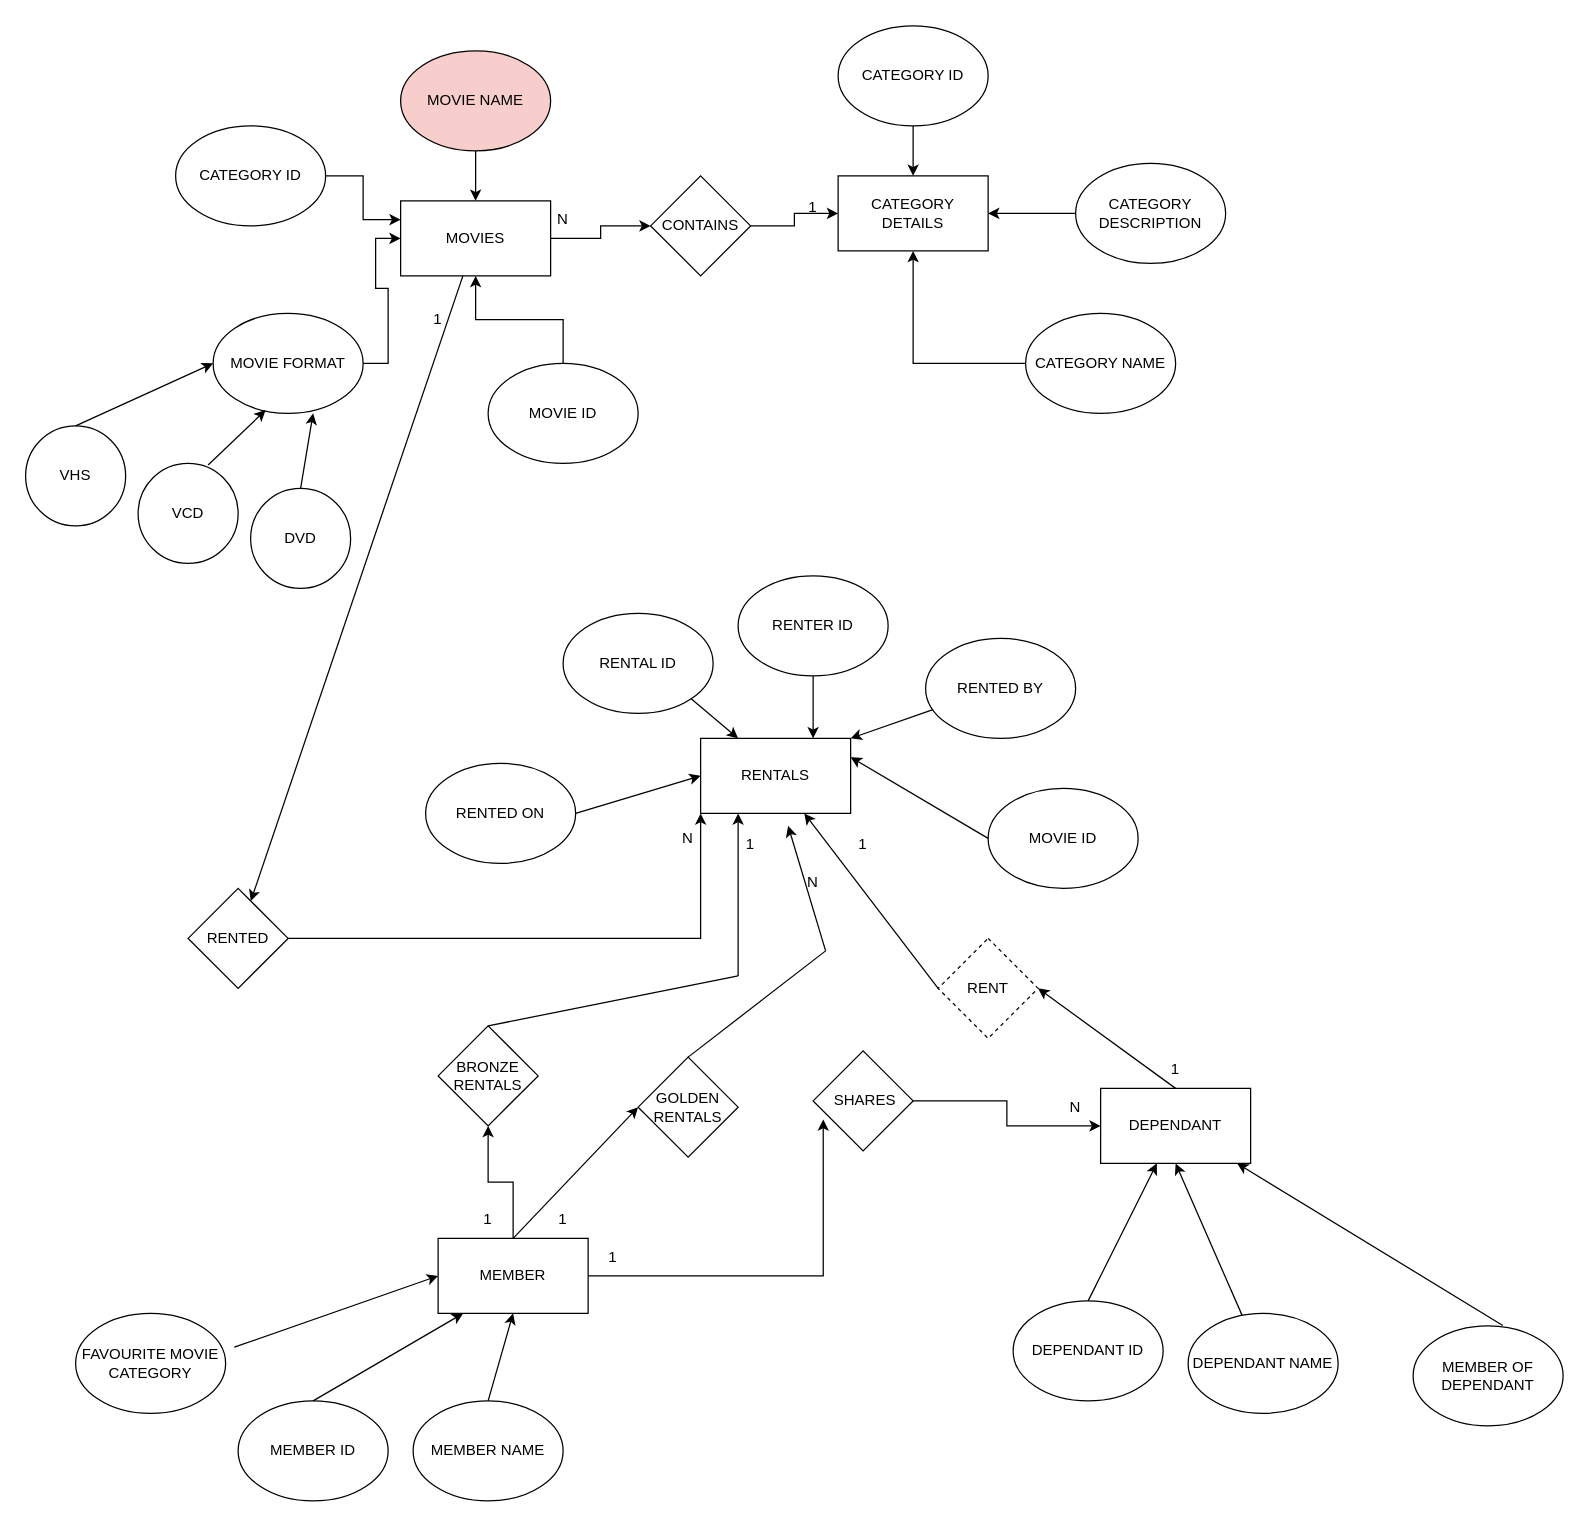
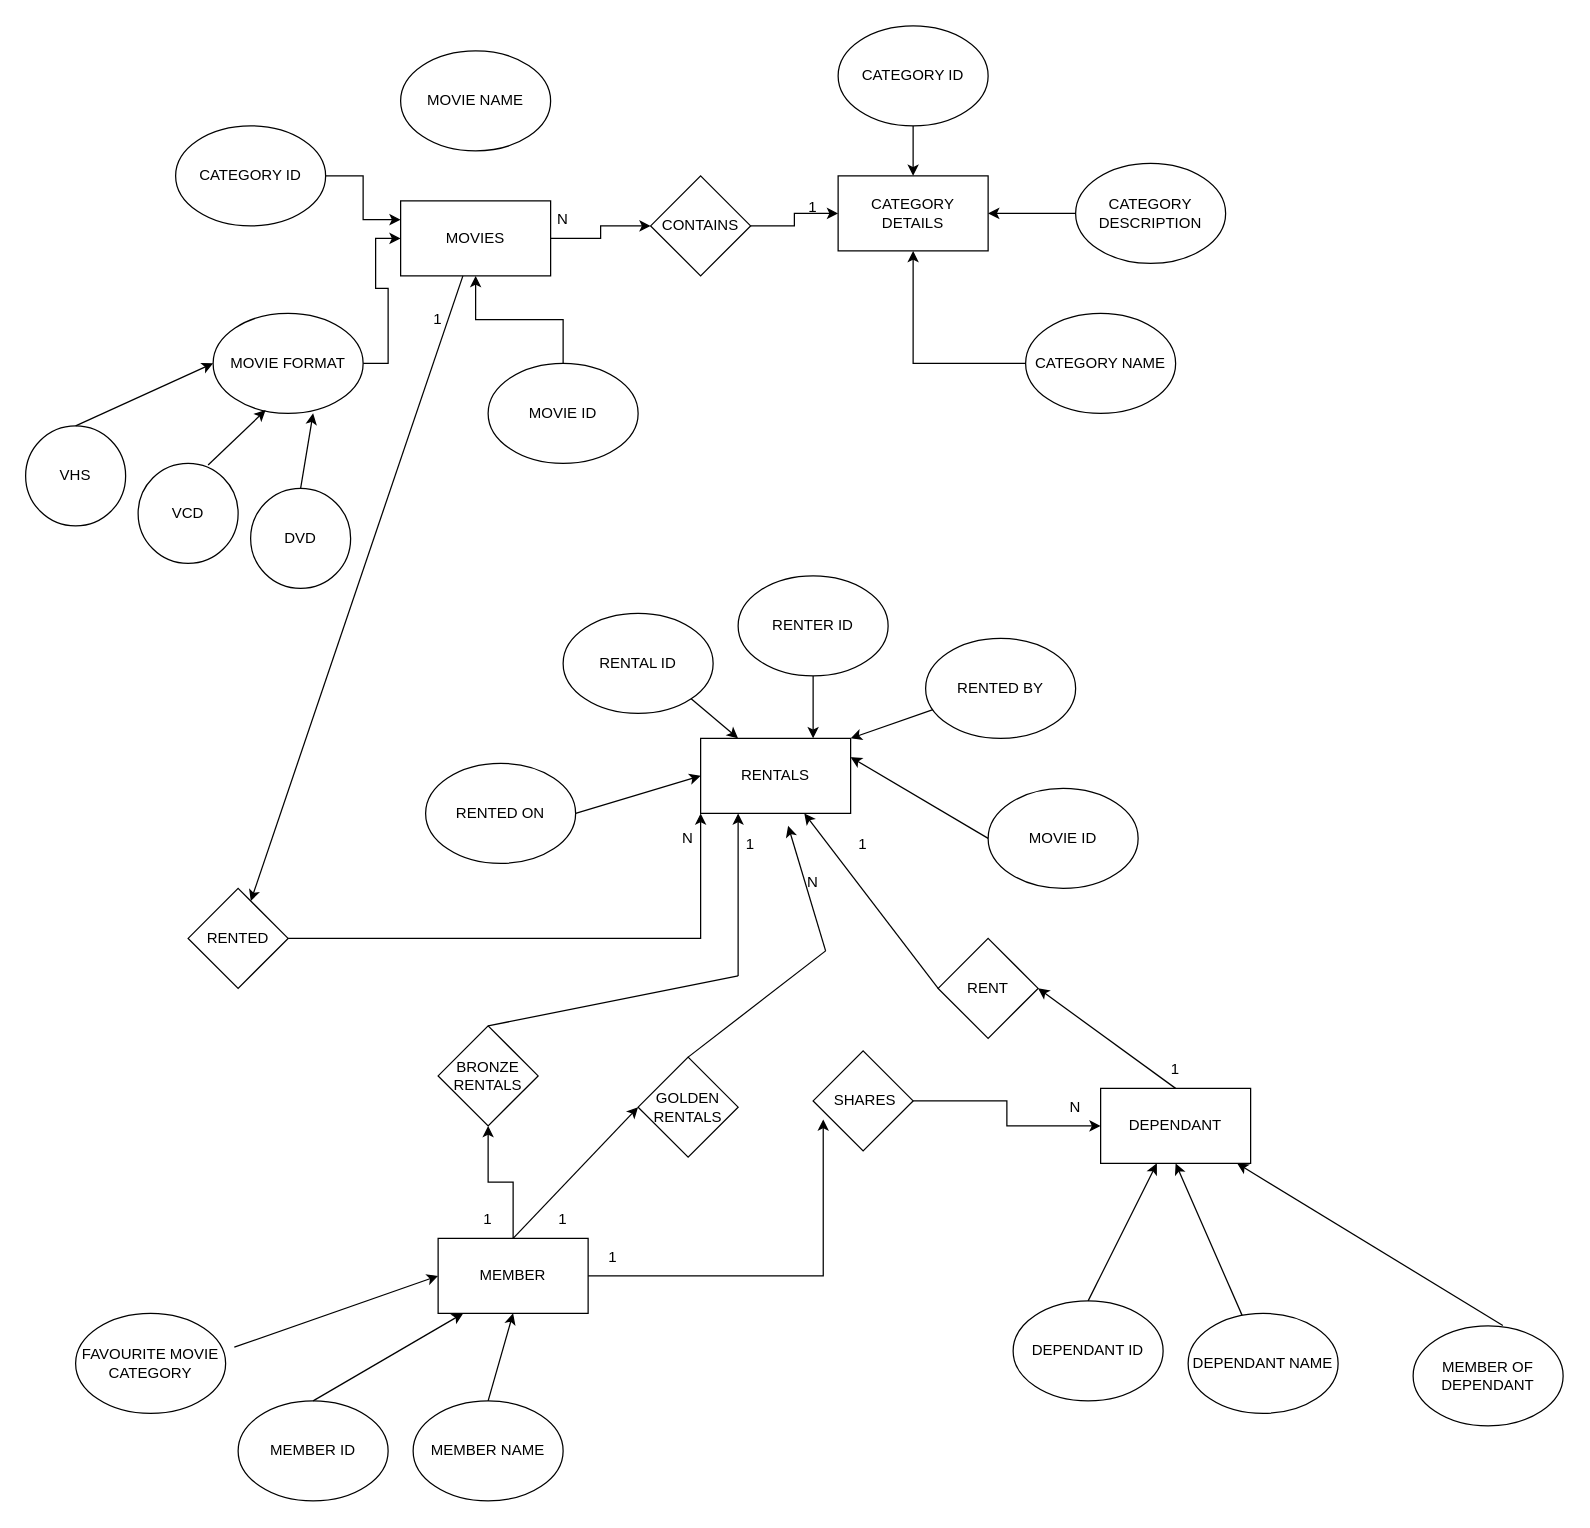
(476, 101) -> (476, 101)
(476, 172) -> none
(988, 988) -> (988, 988)
